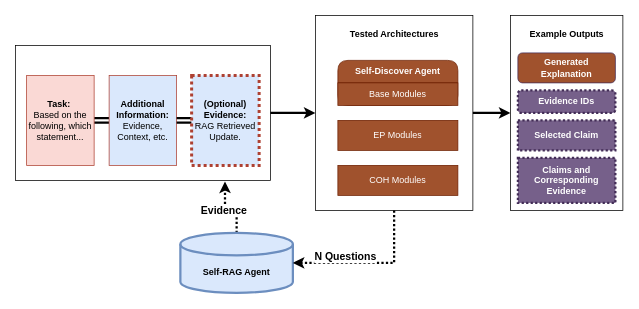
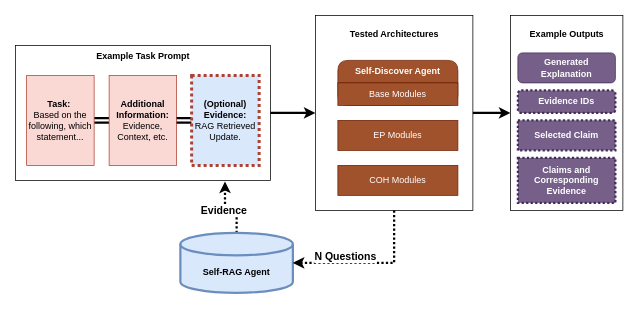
none -> (143, 57)
(567, 68) -> (567, 68)
(143, 120) -> (143, 120)
